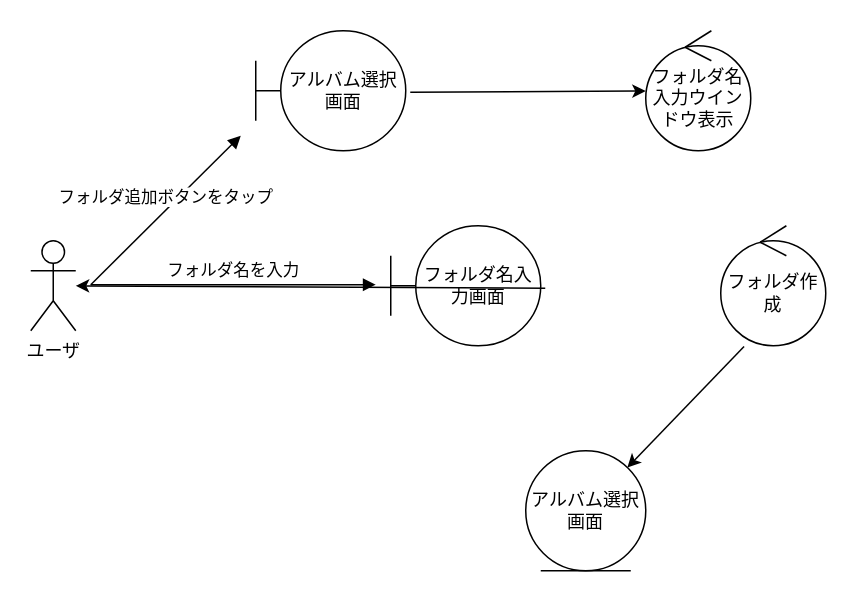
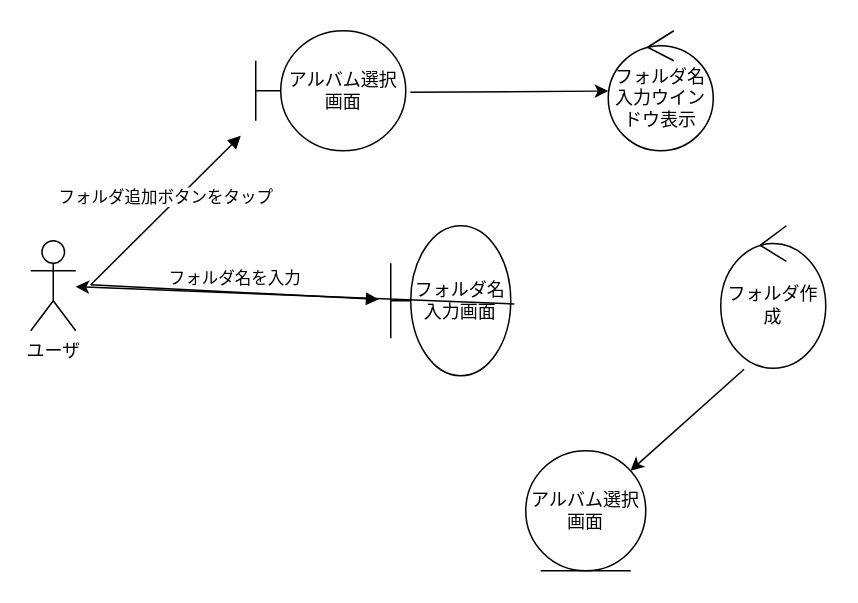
(698, 91) -> (661, 91)
(466, 286) -> (451, 301)
(773, 286) -> (773, 297)
